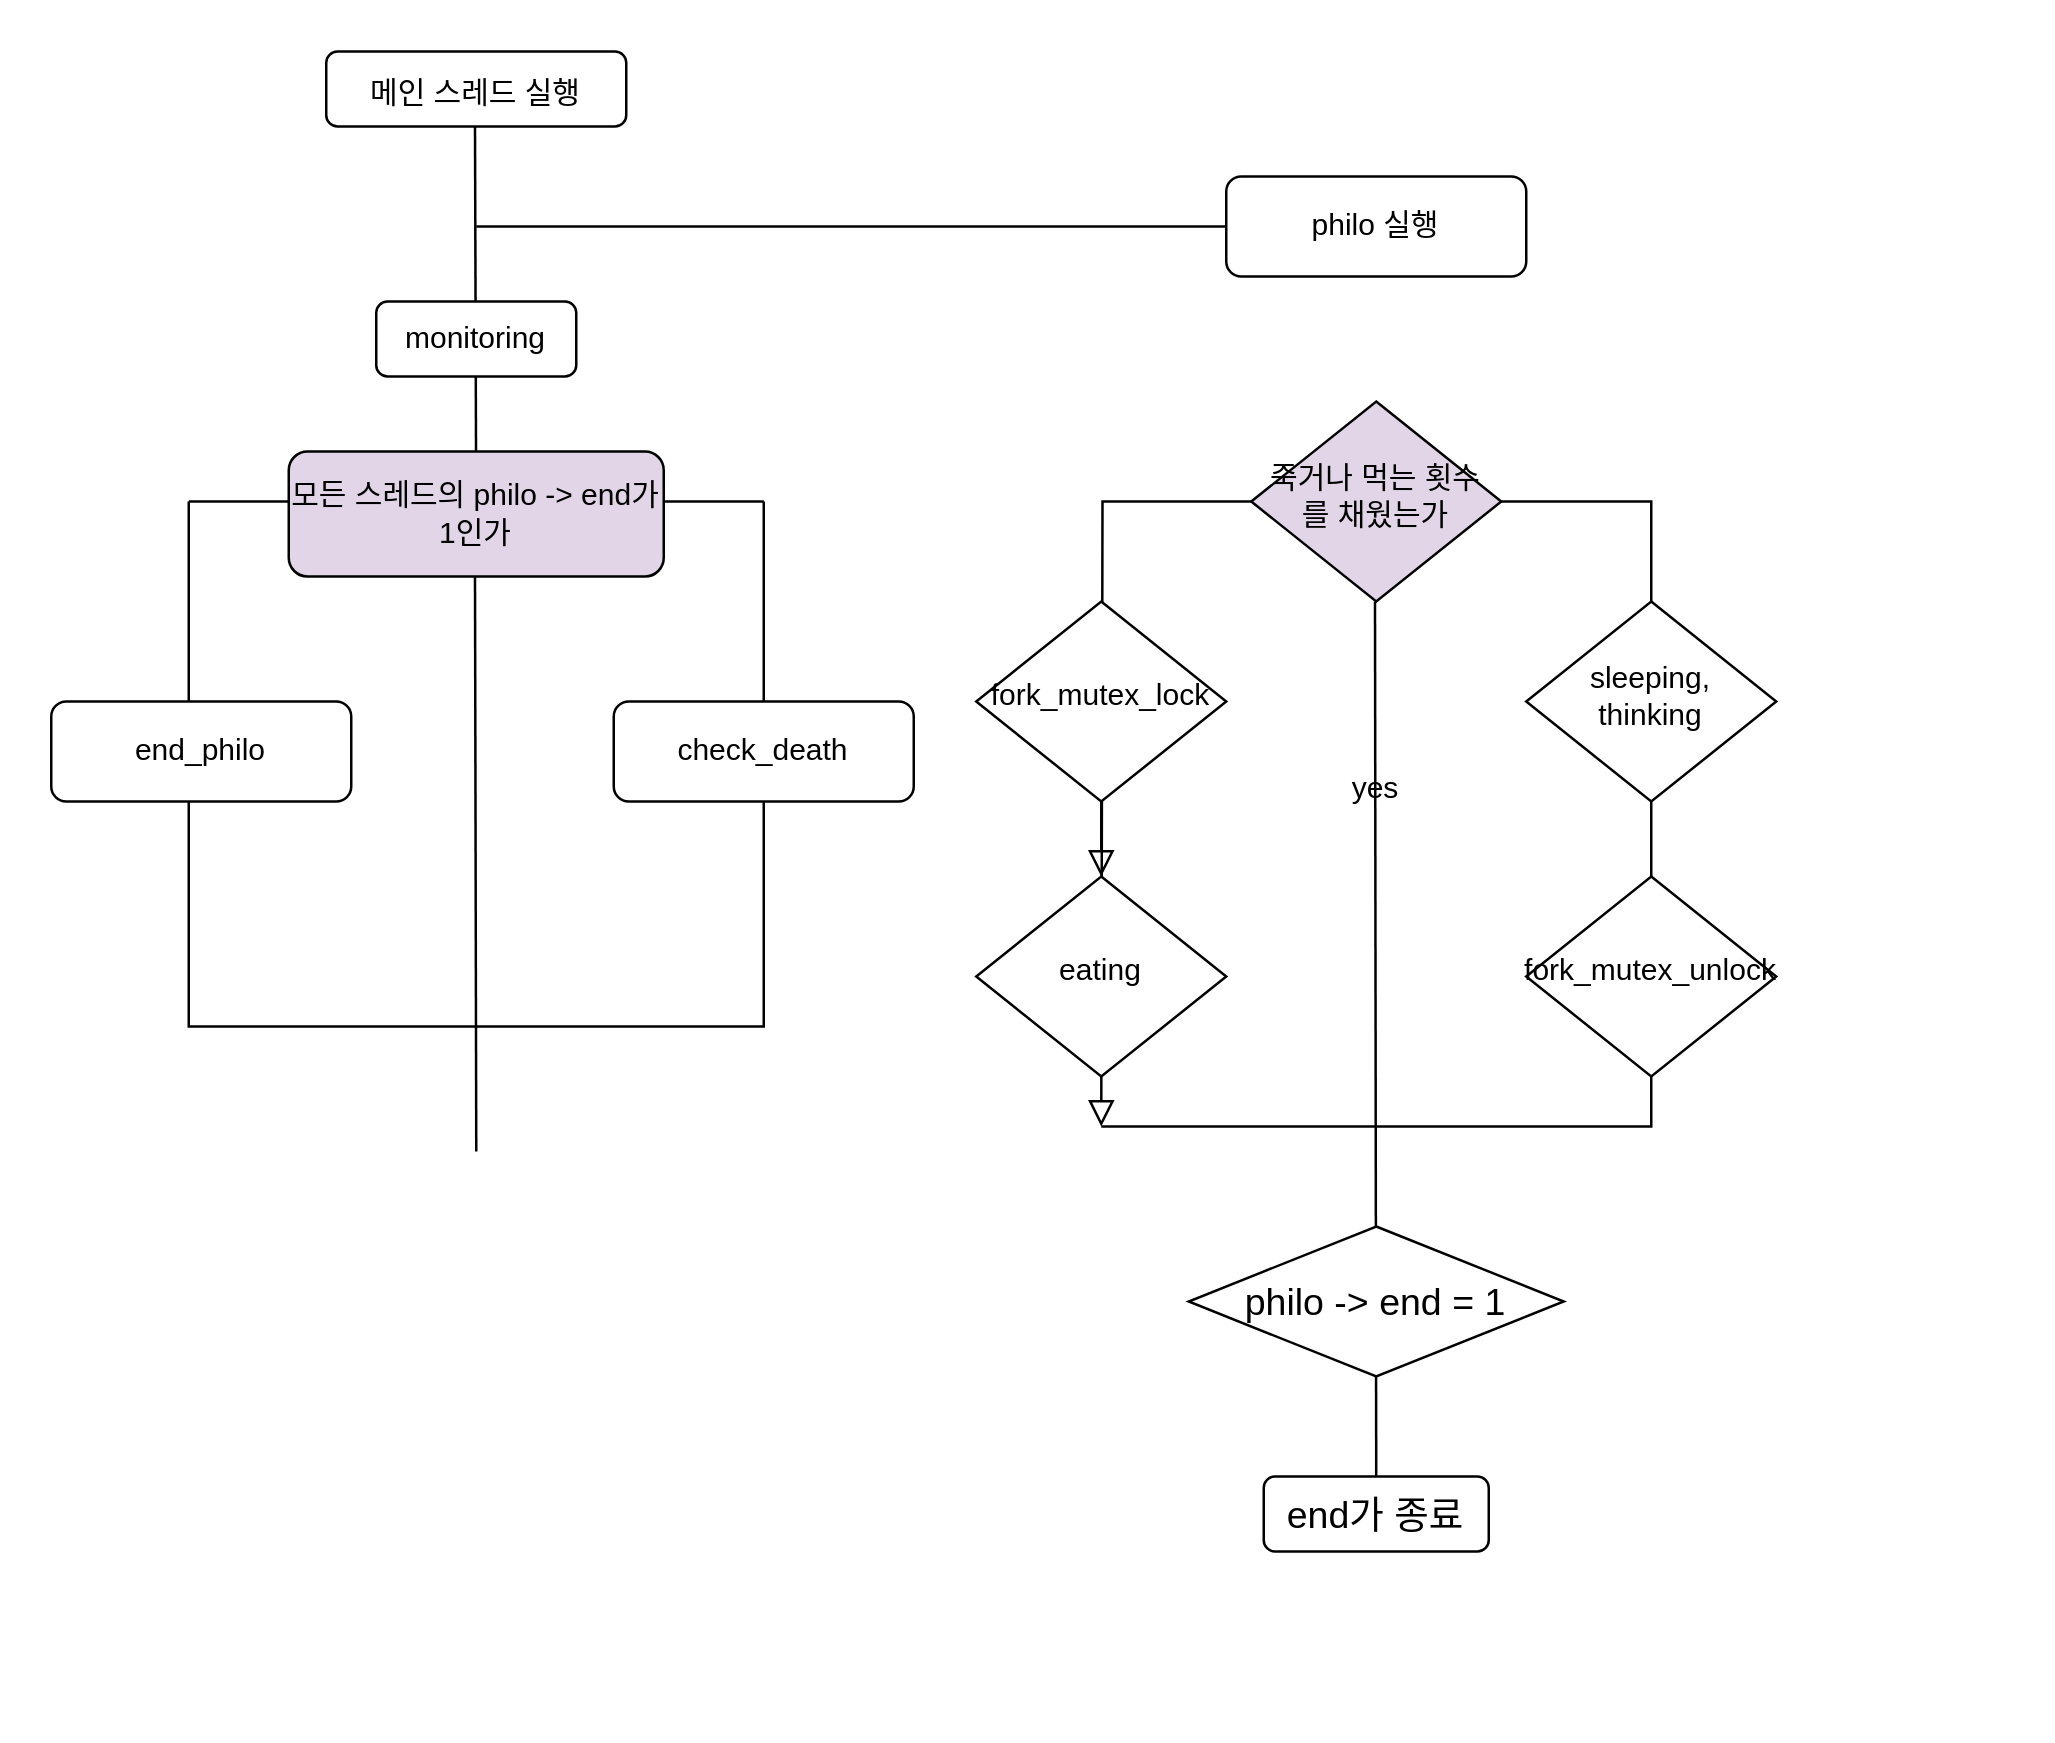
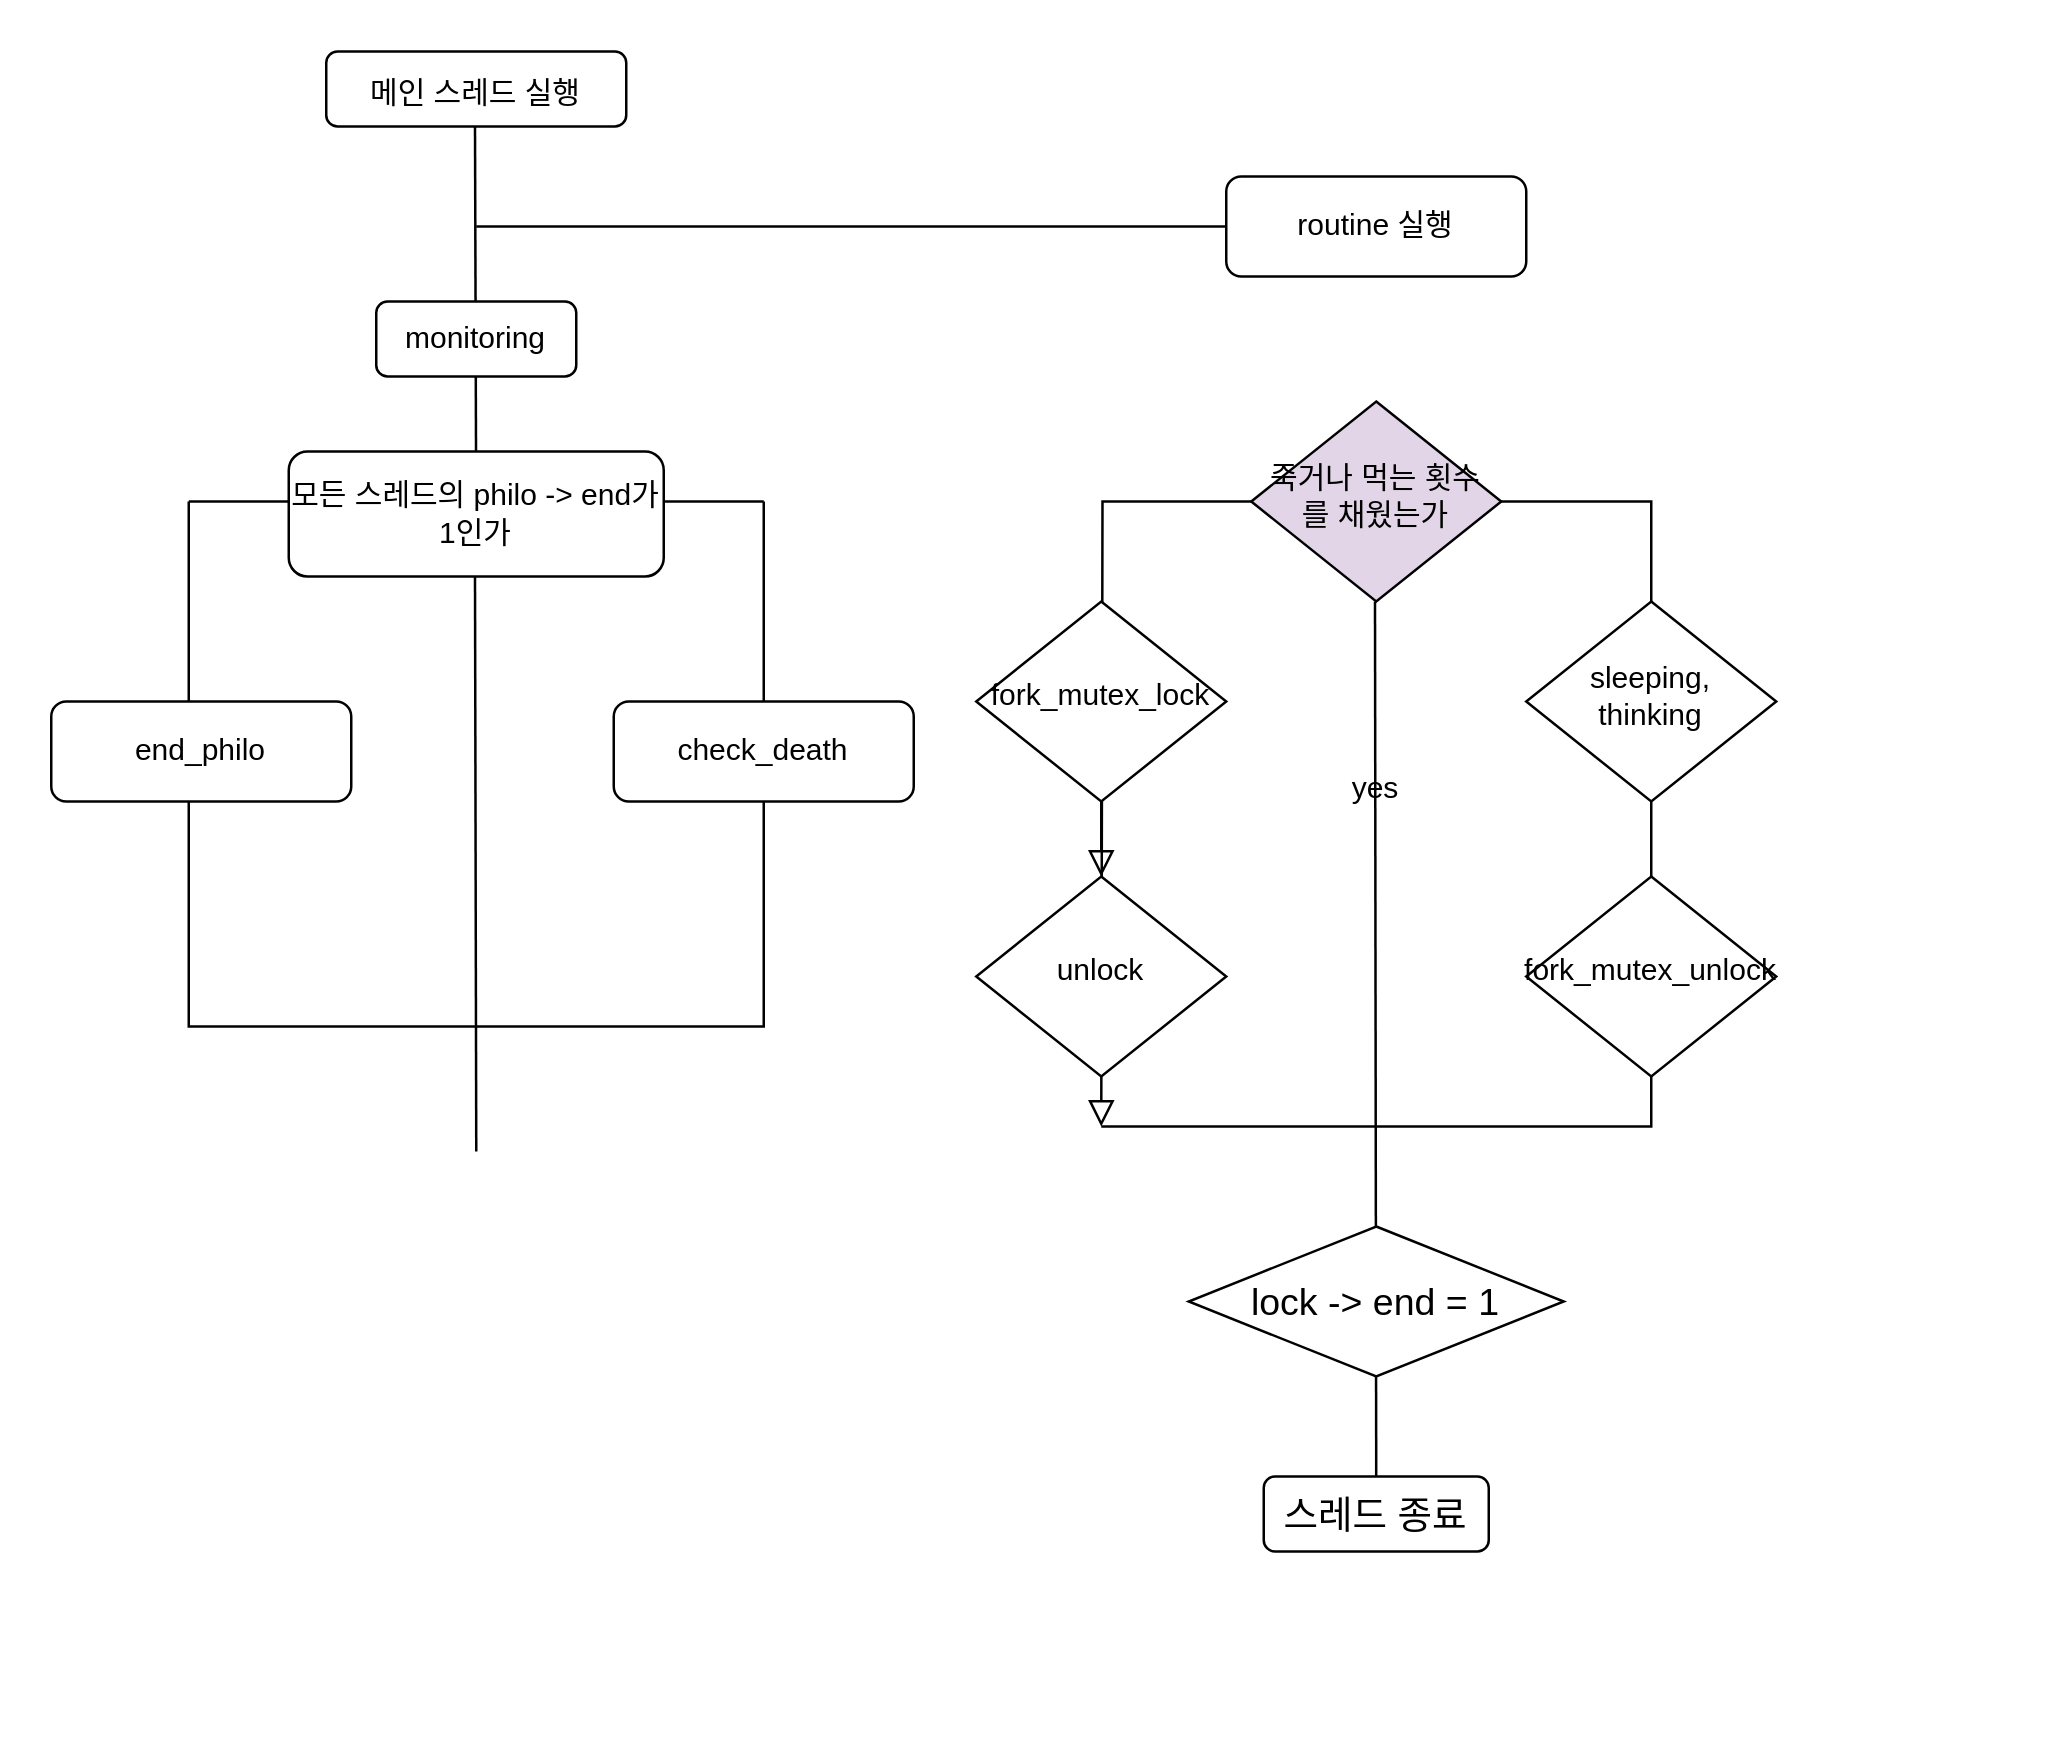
(1376, 226) -> (1376, 226)
(476, 514) -> (476, 514)
(1101, 971) -> (1101, 971)
(1376, 1301) -> (1376, 1301)
(1376, 1514) -> (1376, 1514)
